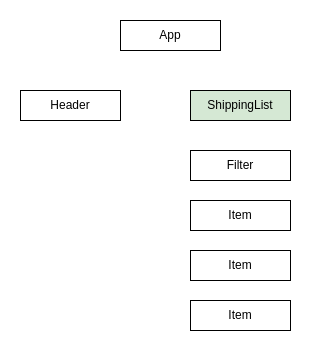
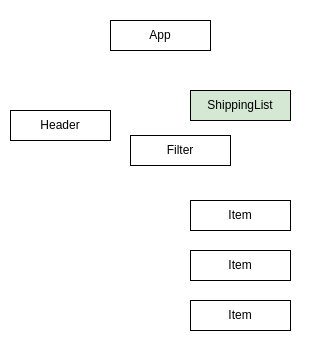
(171, 36) -> (161, 36)
(71, 106) -> (61, 126)
(241, 166) -> (181, 151)
